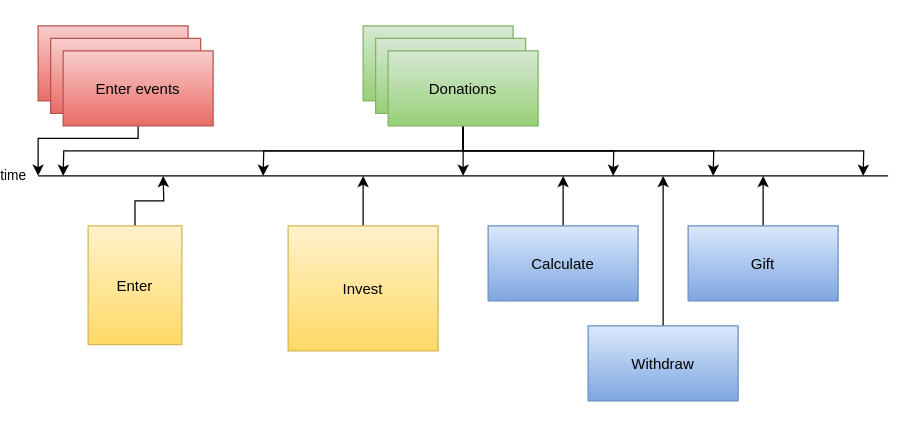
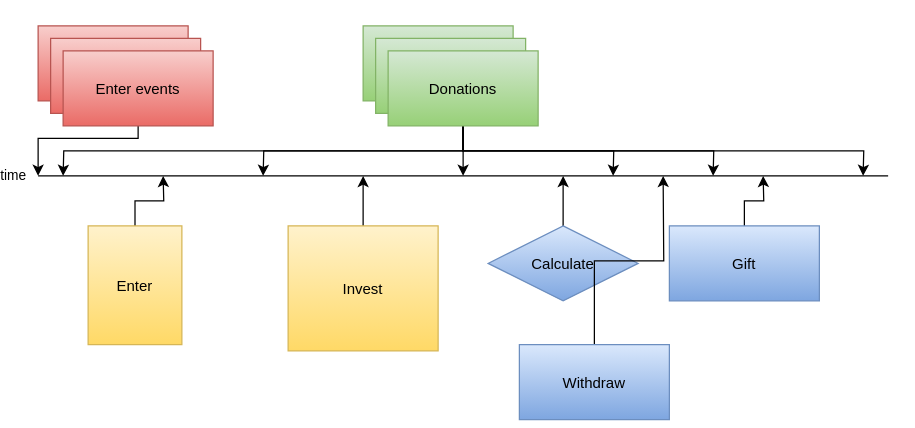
(563, 263) -> (563, 263)
(763, 263) -> (744, 263)
(663, 363) -> (594, 382)
